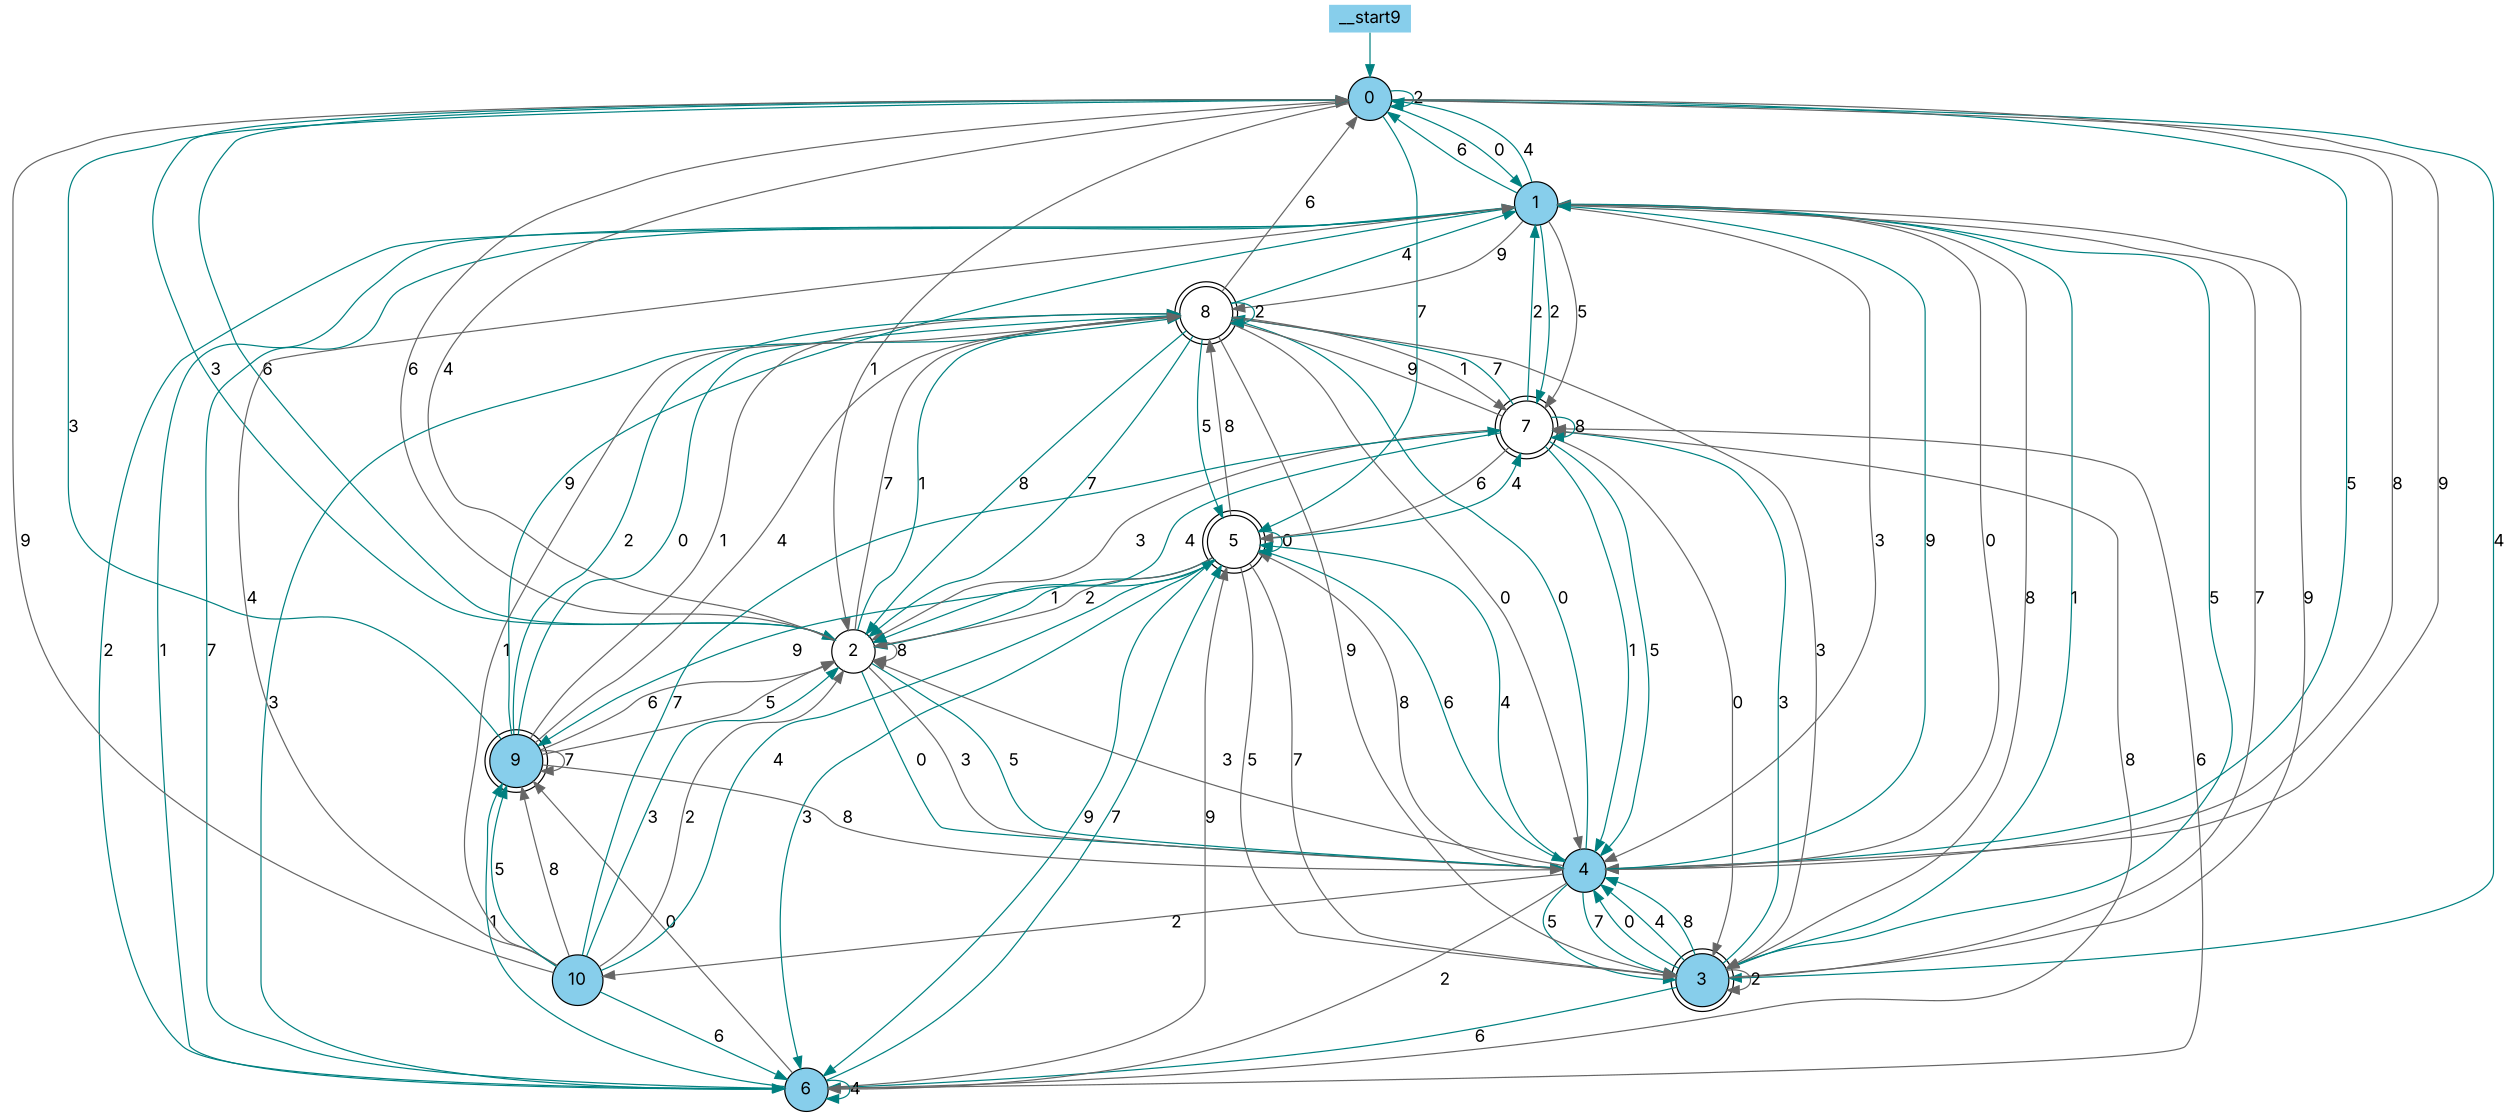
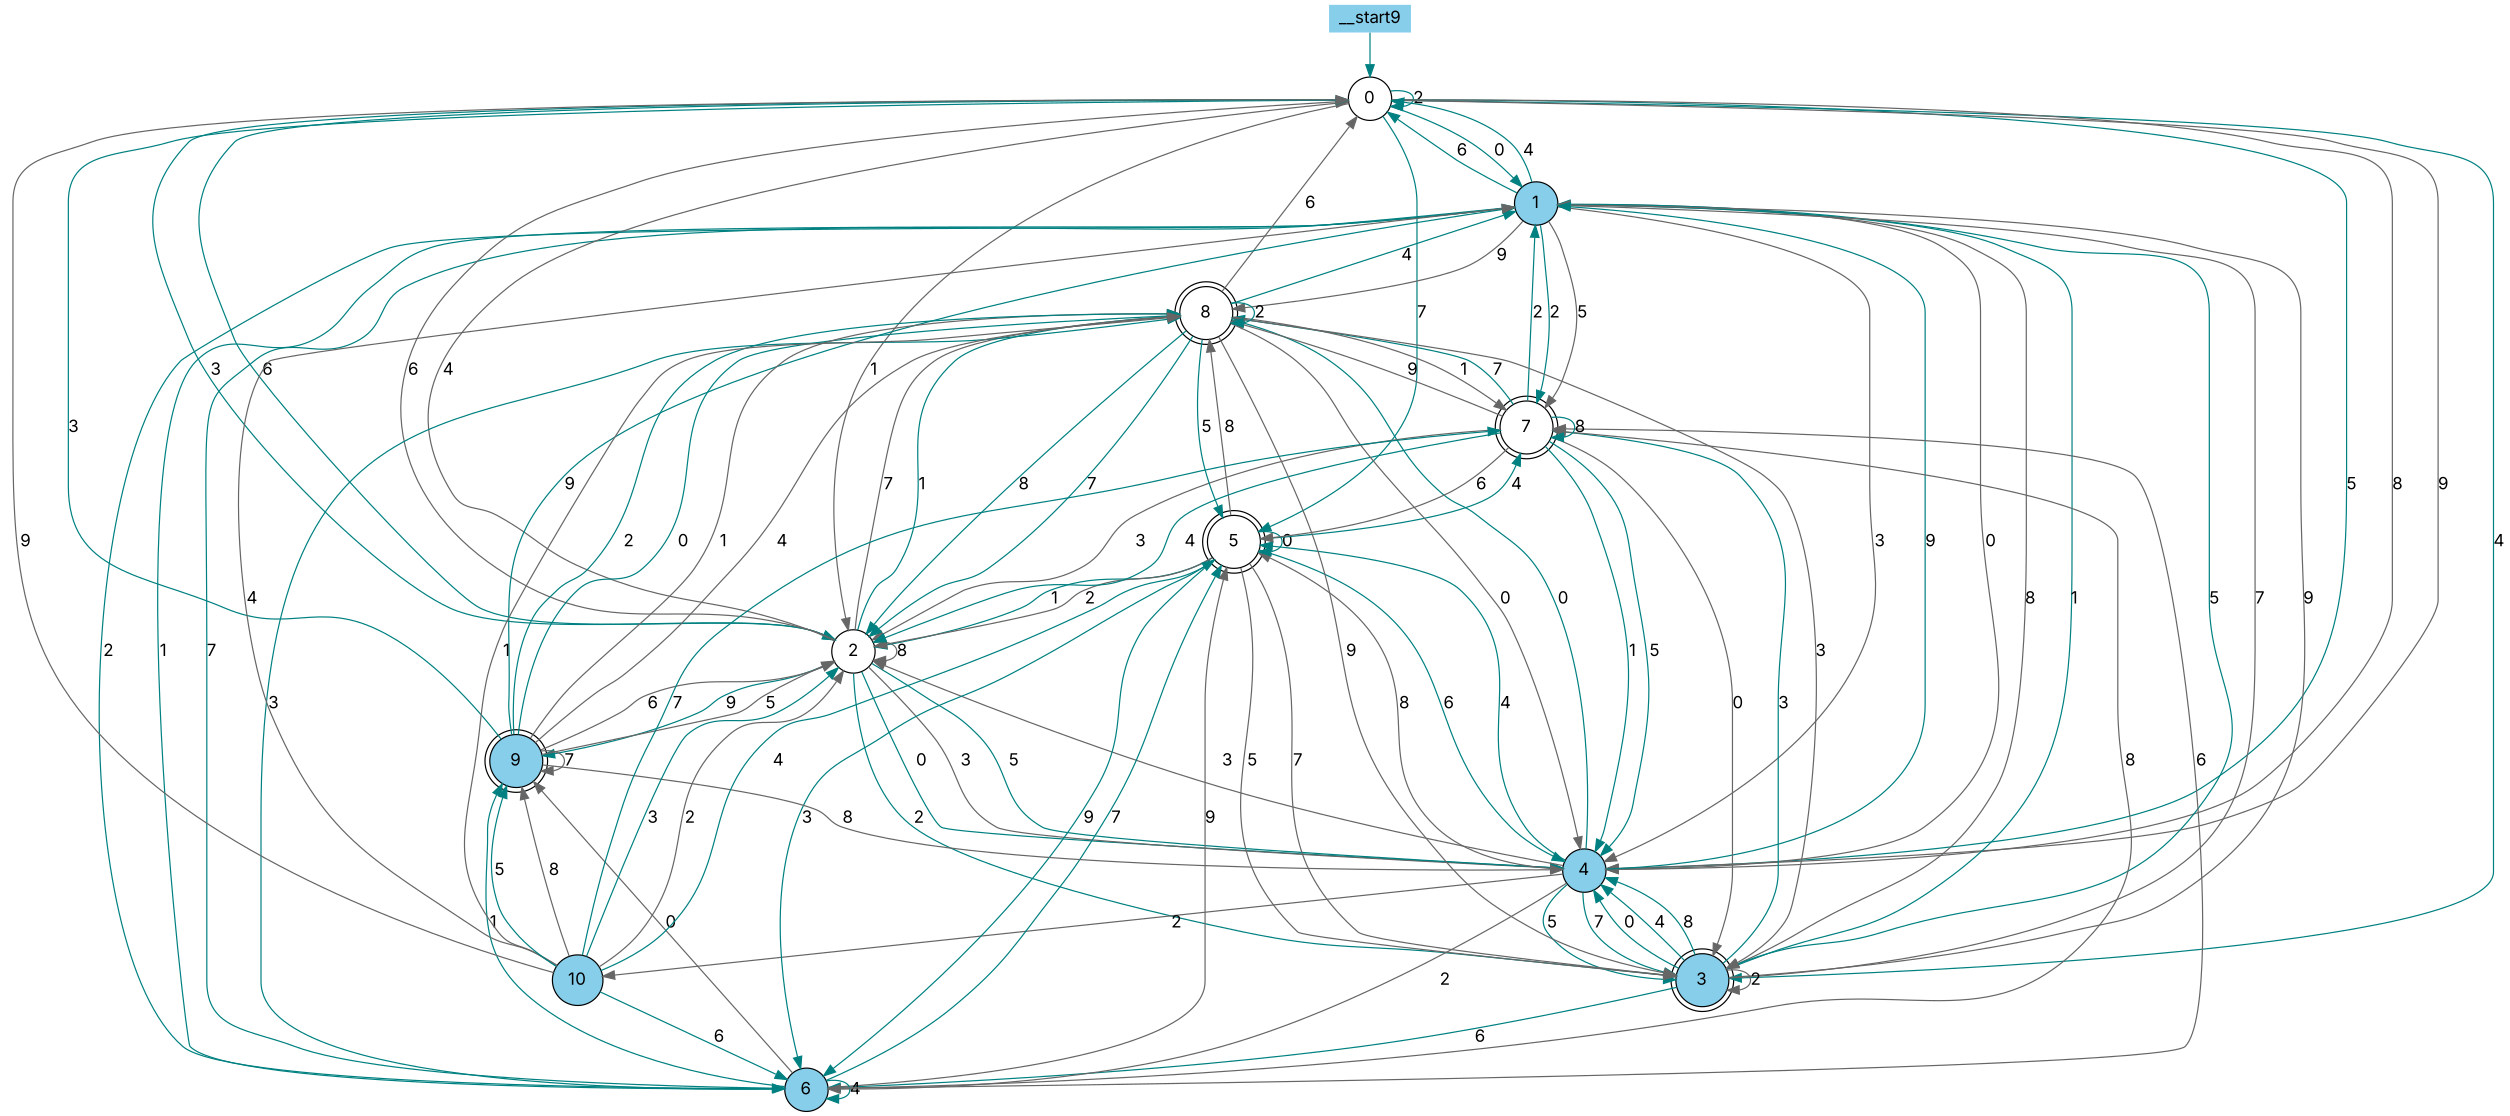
(1370, 99) -> (1370, 99)
(872, 613) -> (697, 713)
none -> (1197, 922)
